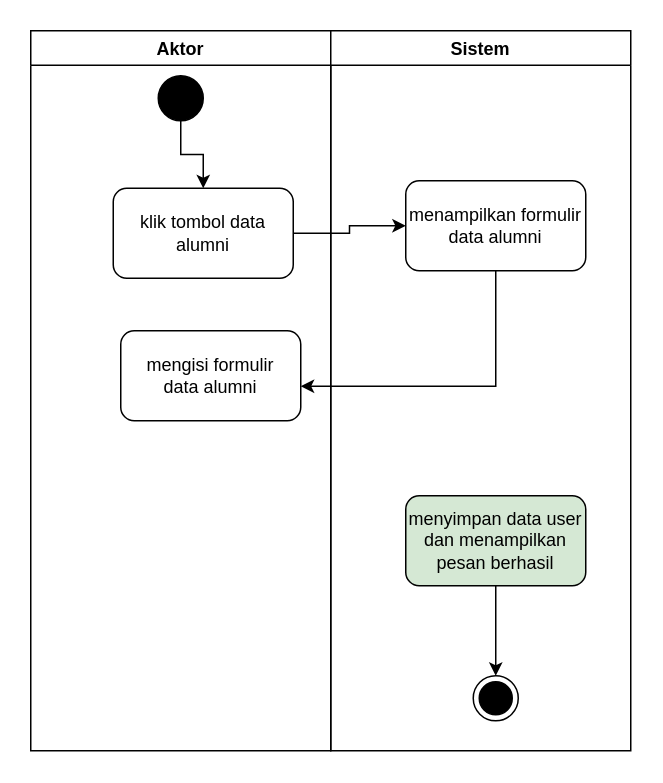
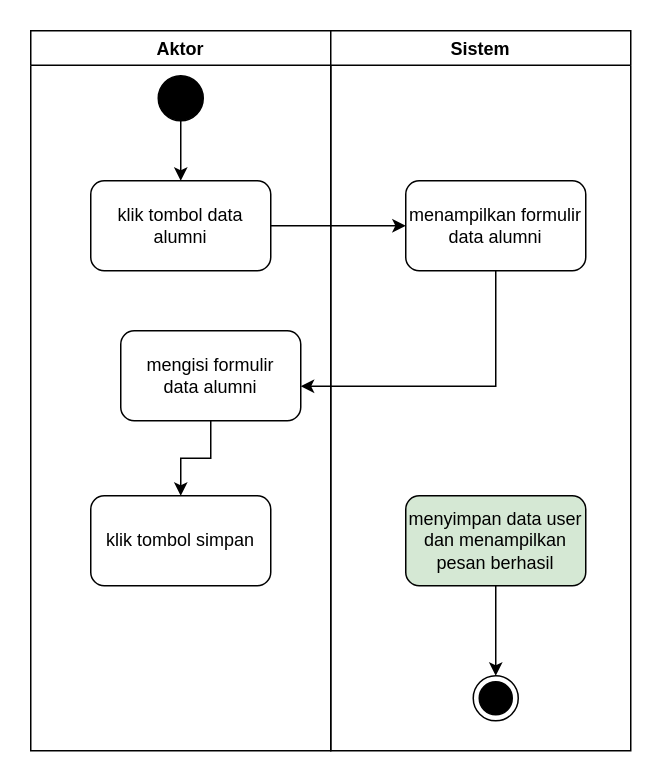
(203, 233) -> (181, 226)
none -> (201, 458)
none -> (181, 541)
